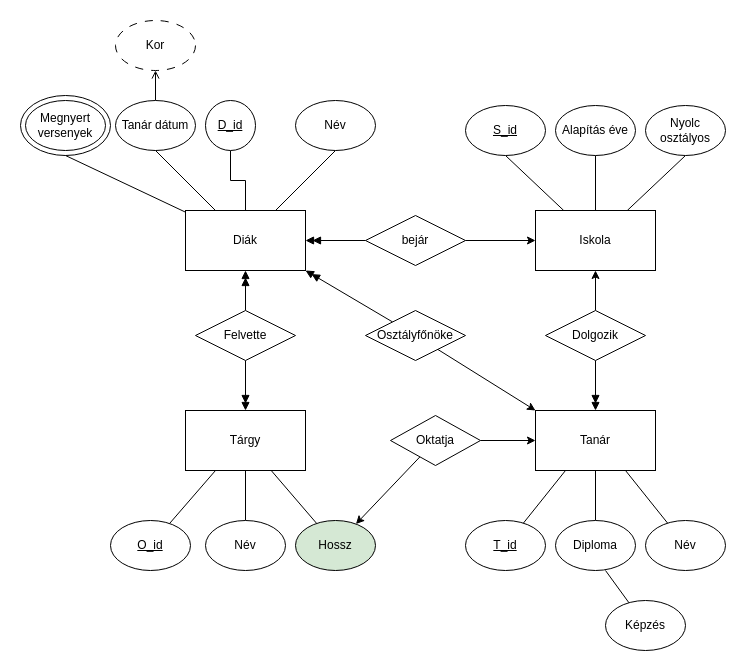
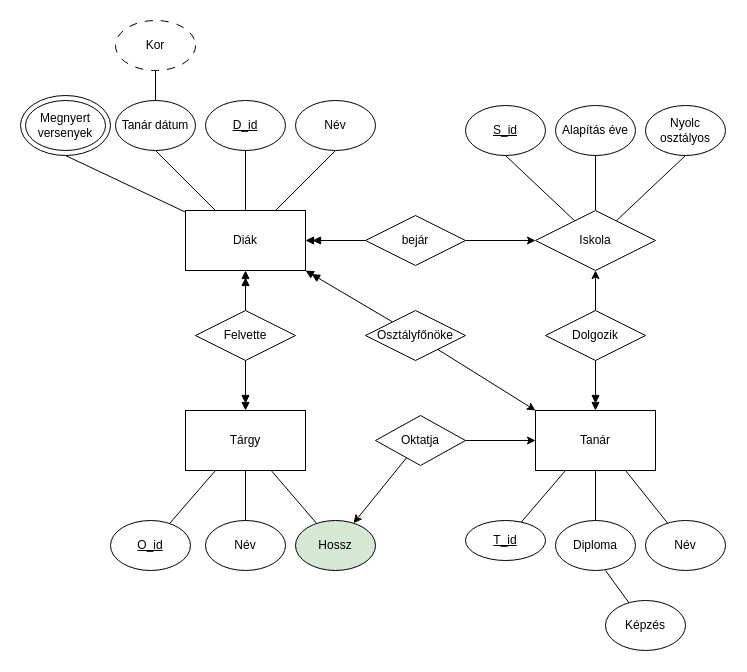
(156, 76) -> (156, 76)
(231, 126) -> (246, 126)
(596, 241) -> (596, 241)
(436, 441) -> (421, 441)
(506, 546) -> (506, 541)
